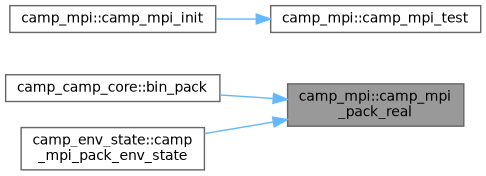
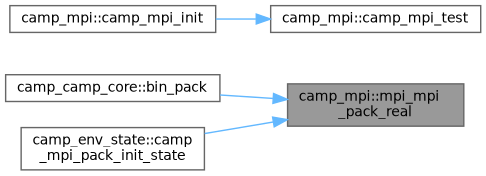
(376, 105) -> (376, 105)
(113, 149) -> (113, 149)
